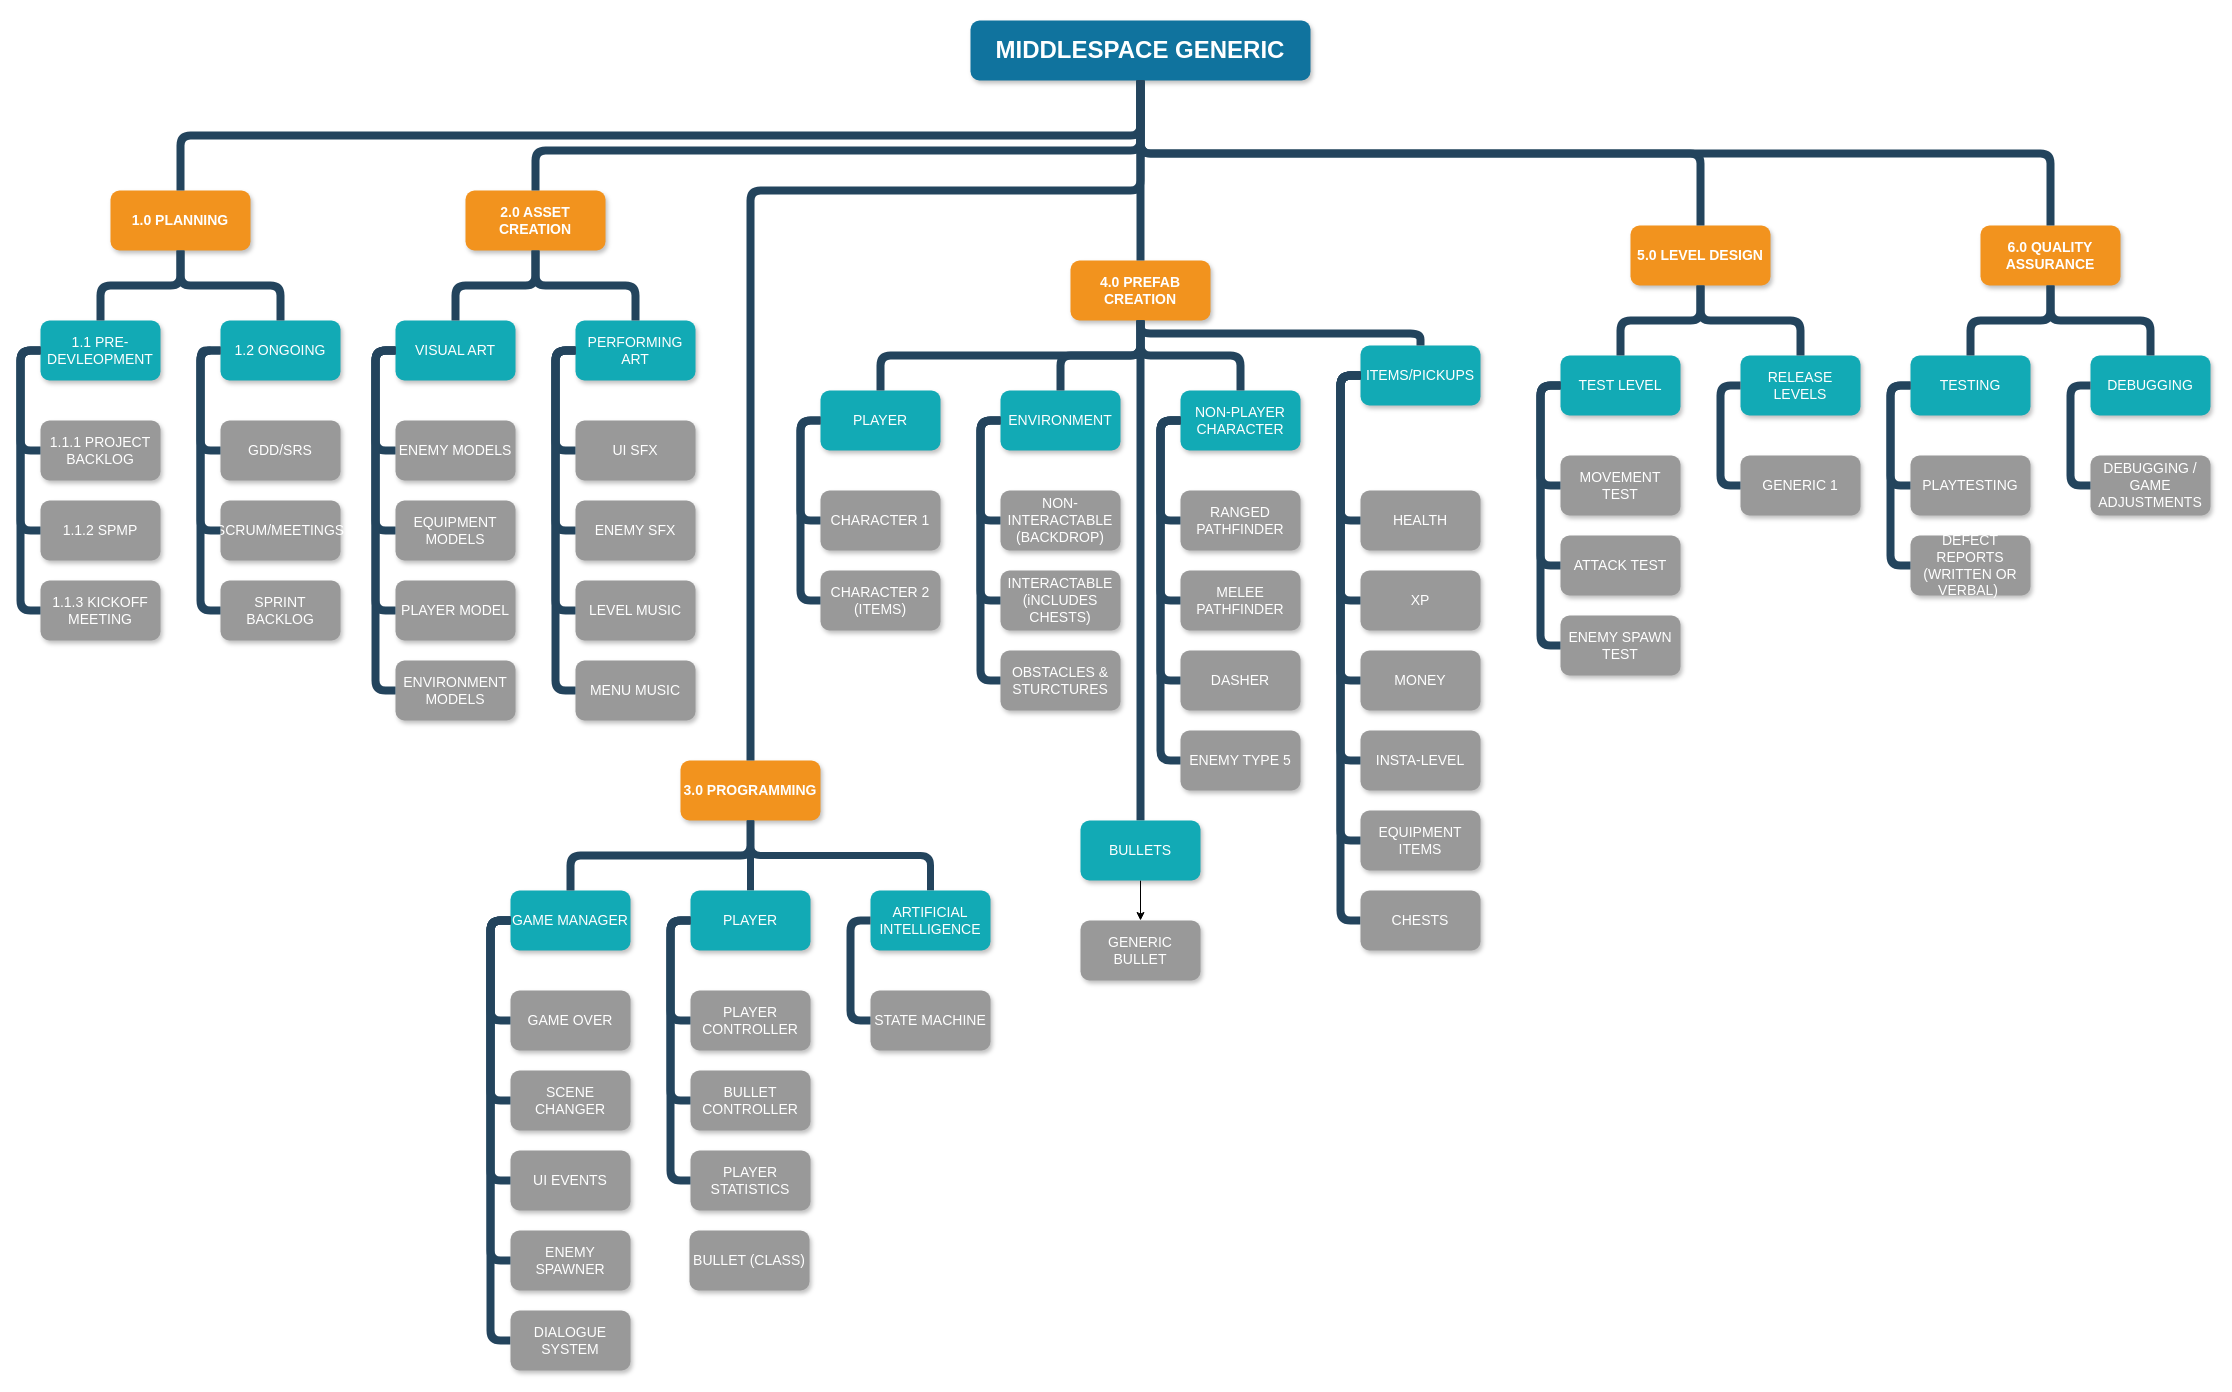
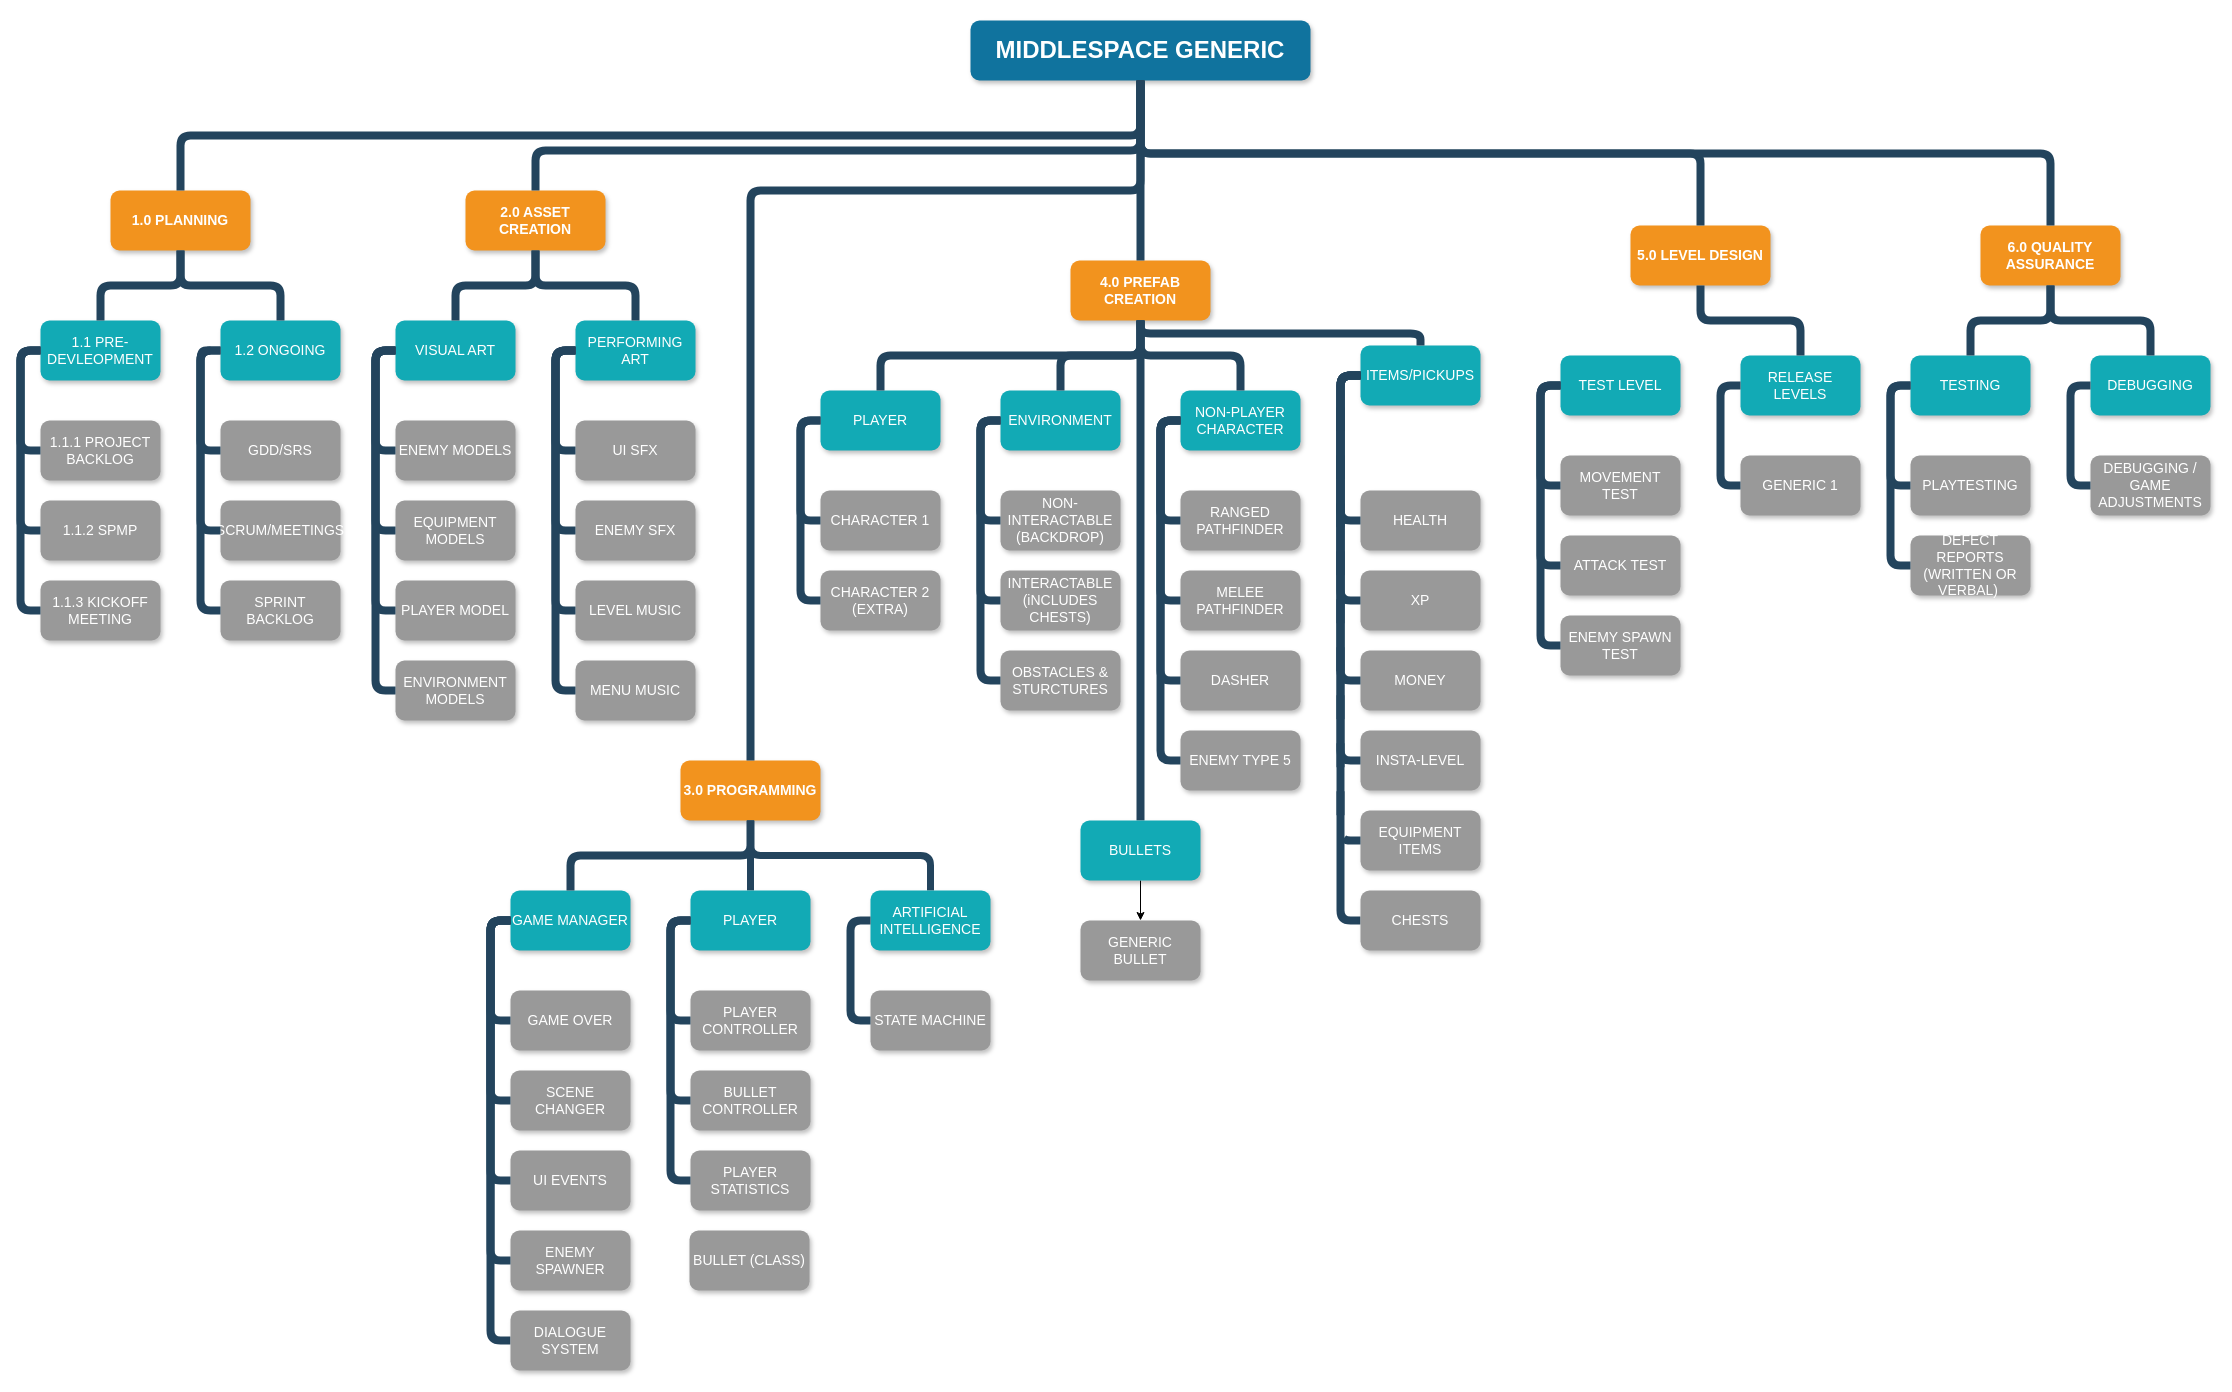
(1647, 321) -> none
(881, 601) -> (881, 601)
(1342, 837) -> (1342, 837)
